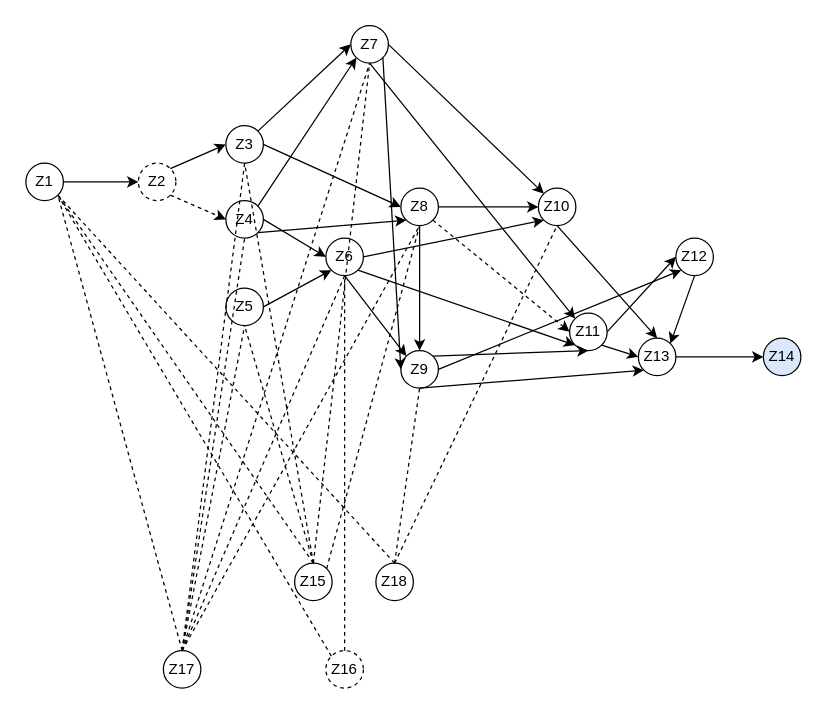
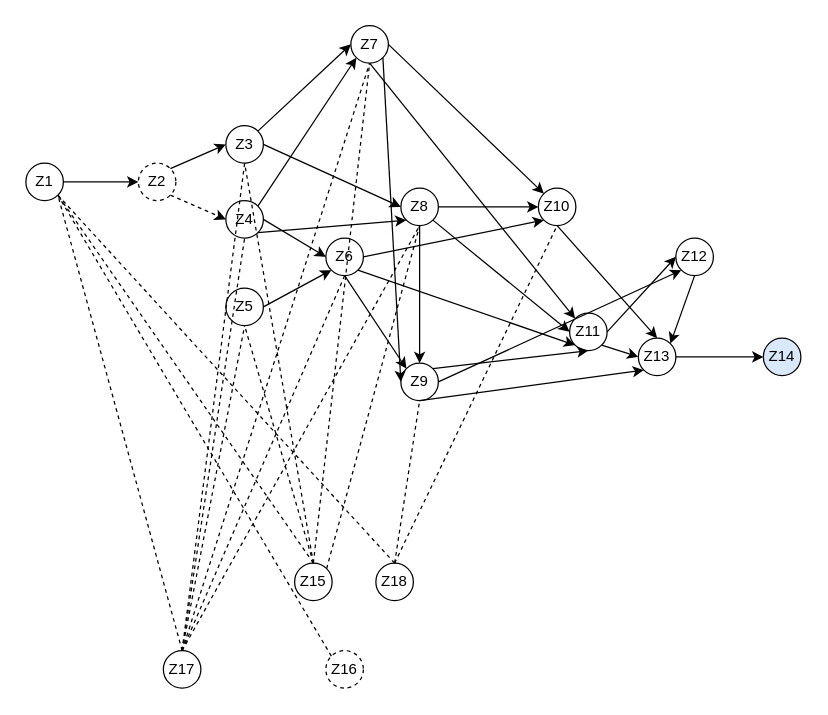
(496, 272) -> (496, 272)
(419, 369) -> (419, 382)
(344, 582) -> none
